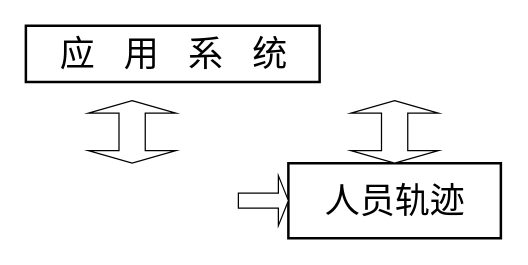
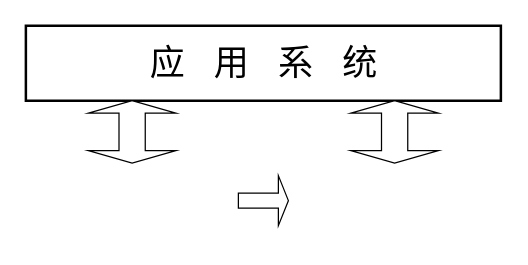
(173, 54) -> (263, 63)
(394, 201) -> none
